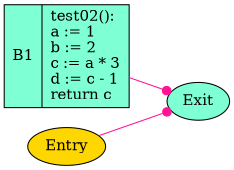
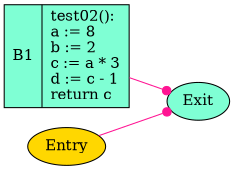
(73, 32) -> (73, 32)
